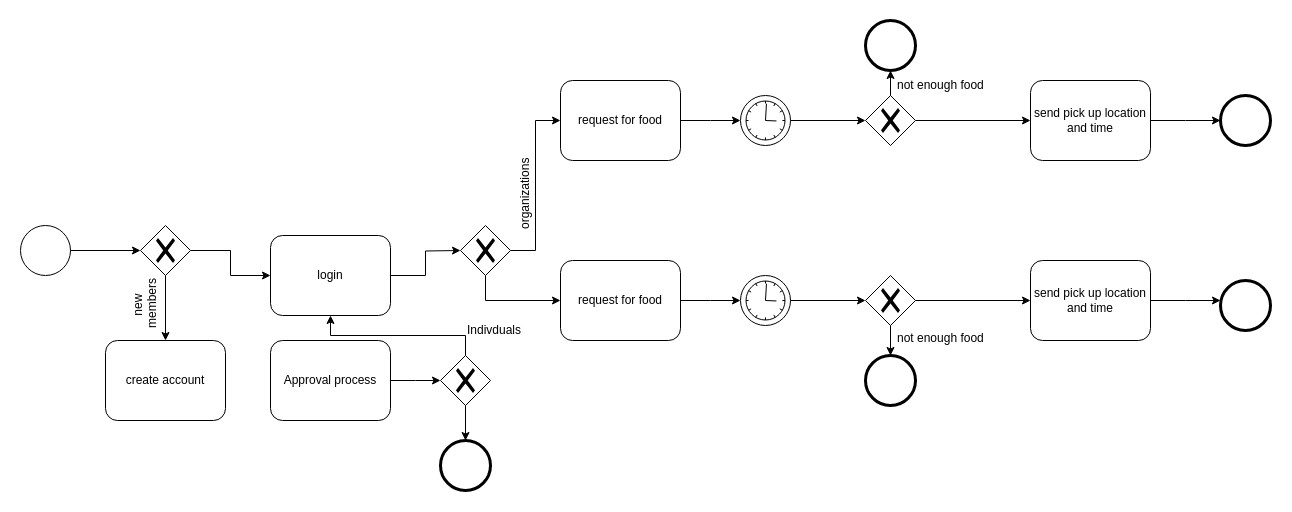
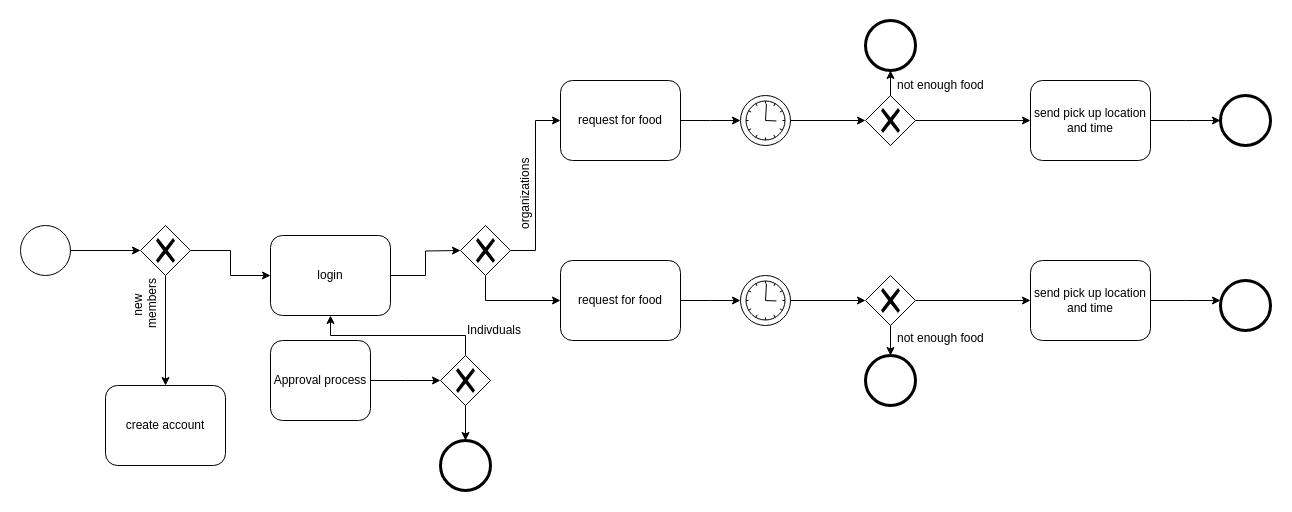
(166, 381) -> (166, 426)
(331, 381) -> (321, 381)
